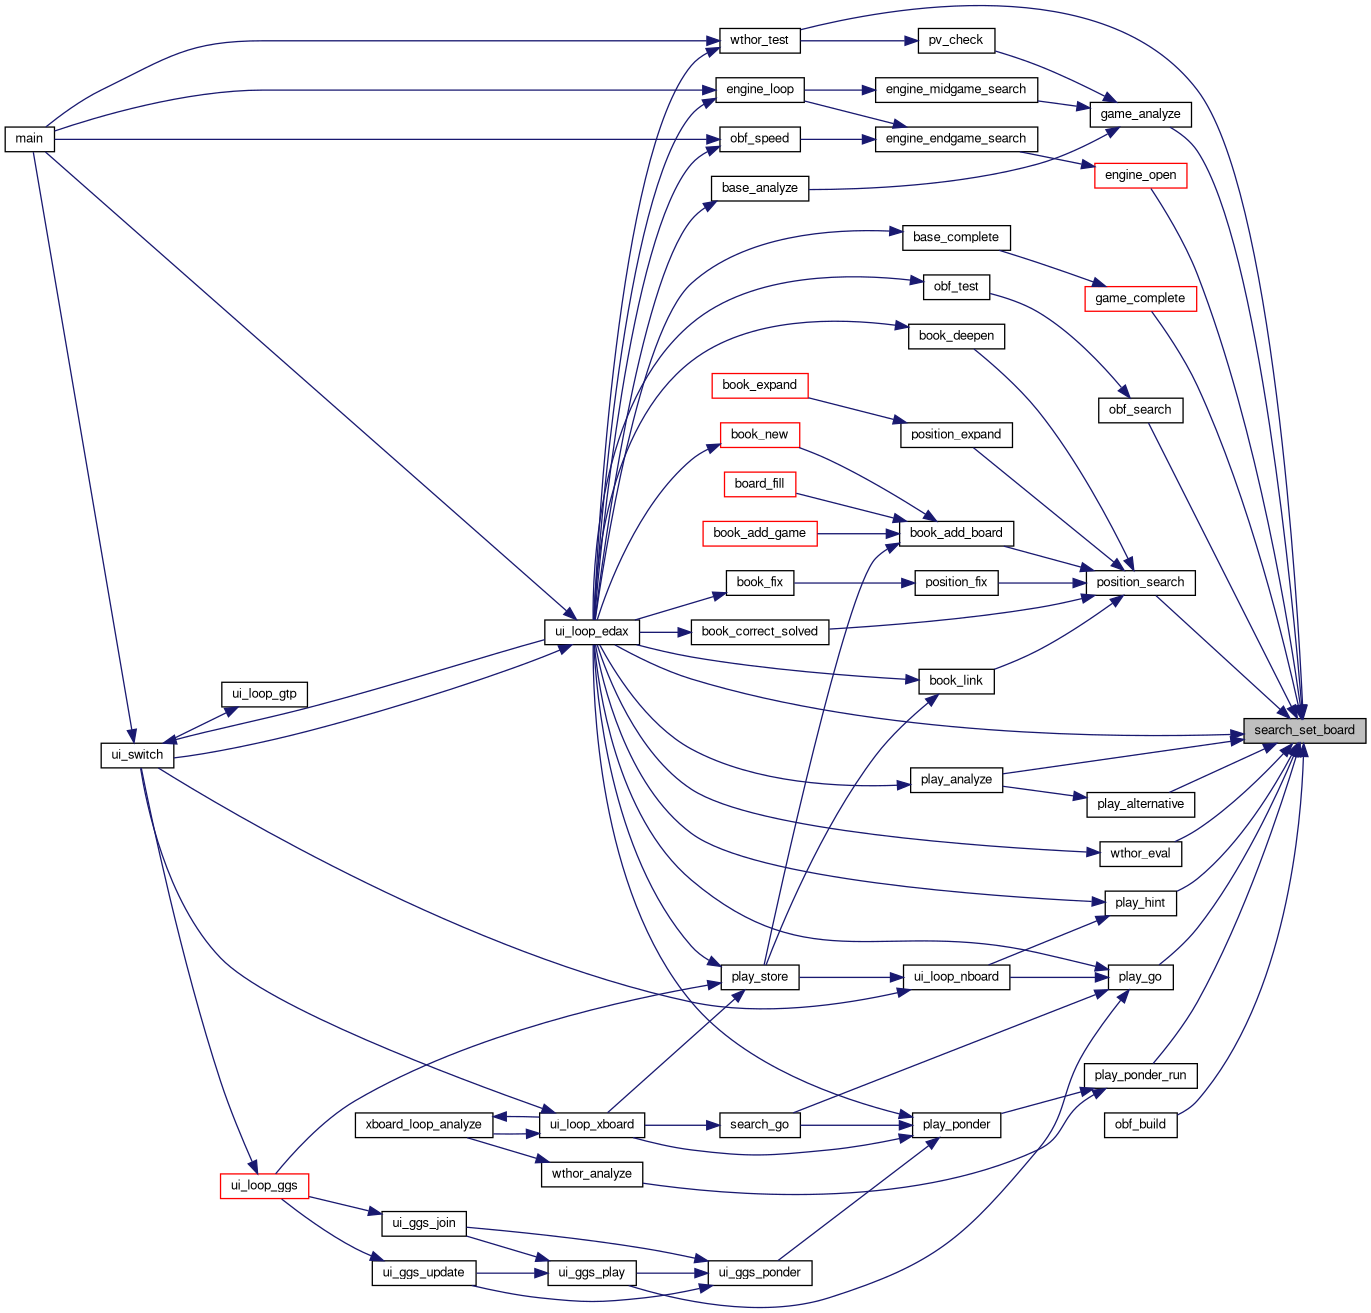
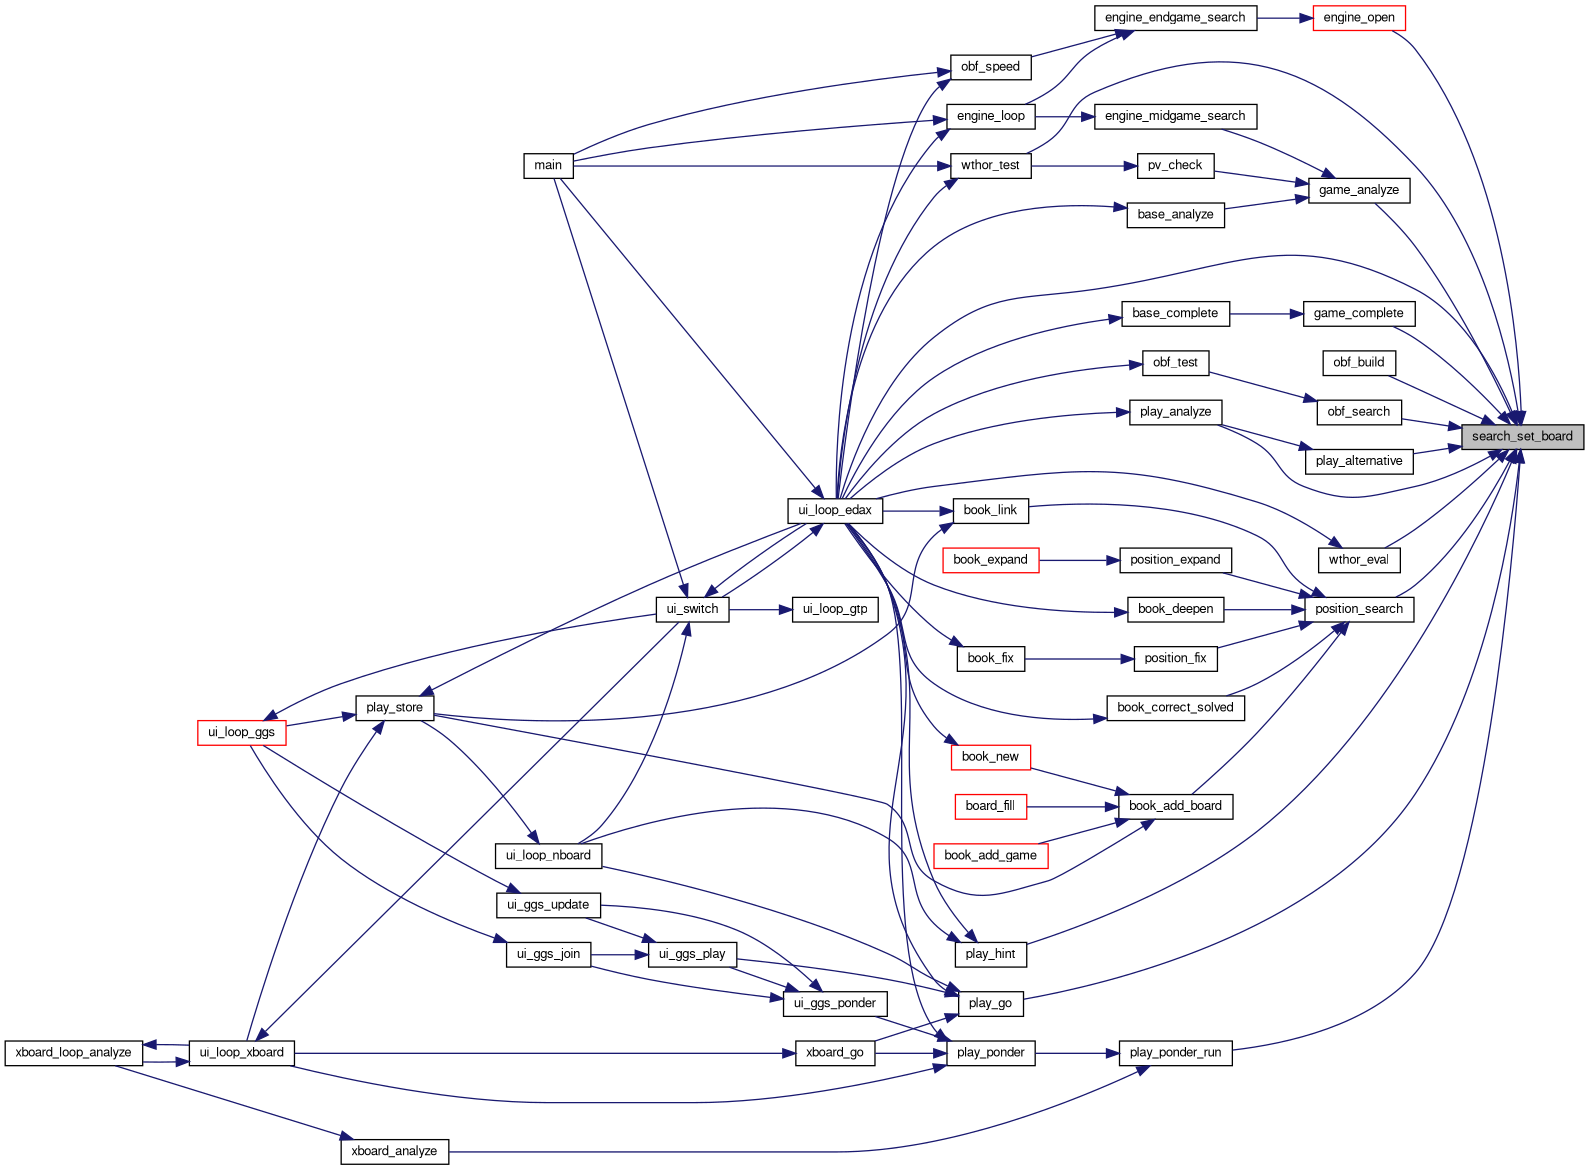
(1141, 299) -> (1359, 314)
(512, 946) -> (651, 744)
(760, 1125) -> (835, 1053)
(592, 1175) -> (395, 1152)
